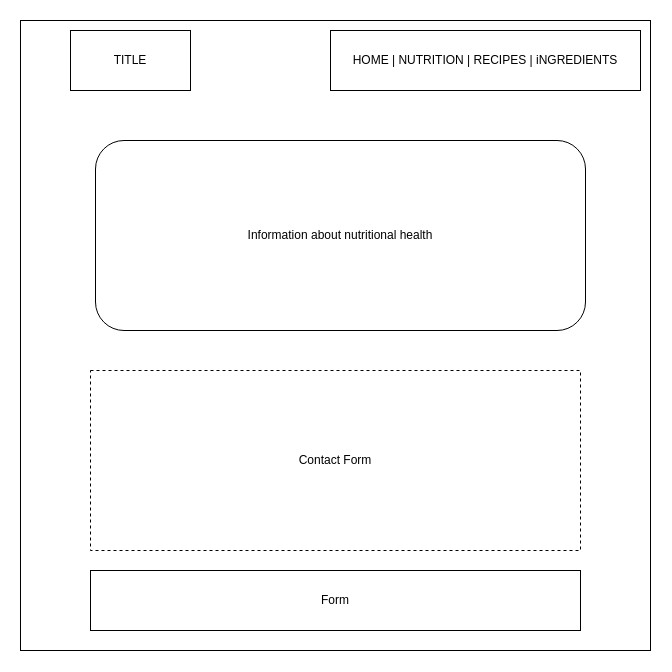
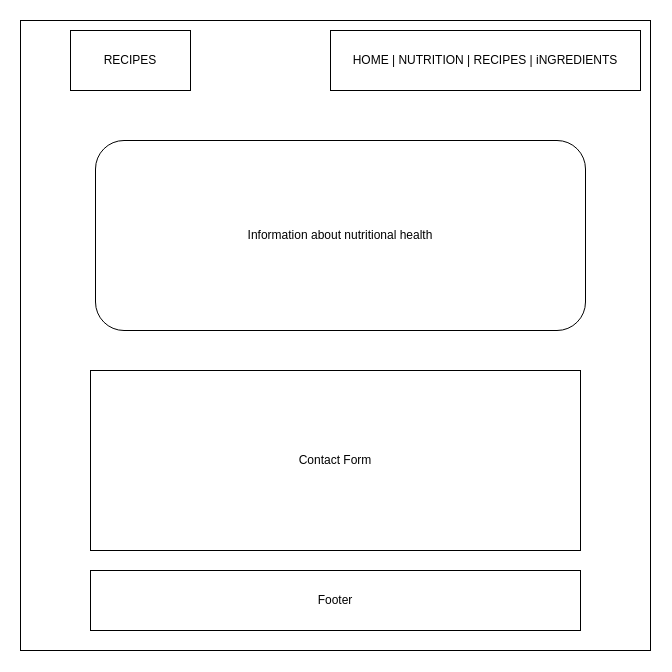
(131, 61) -> (131, 61)
(336, 461) -> (336, 461)
(336, 601) -> (336, 601)
